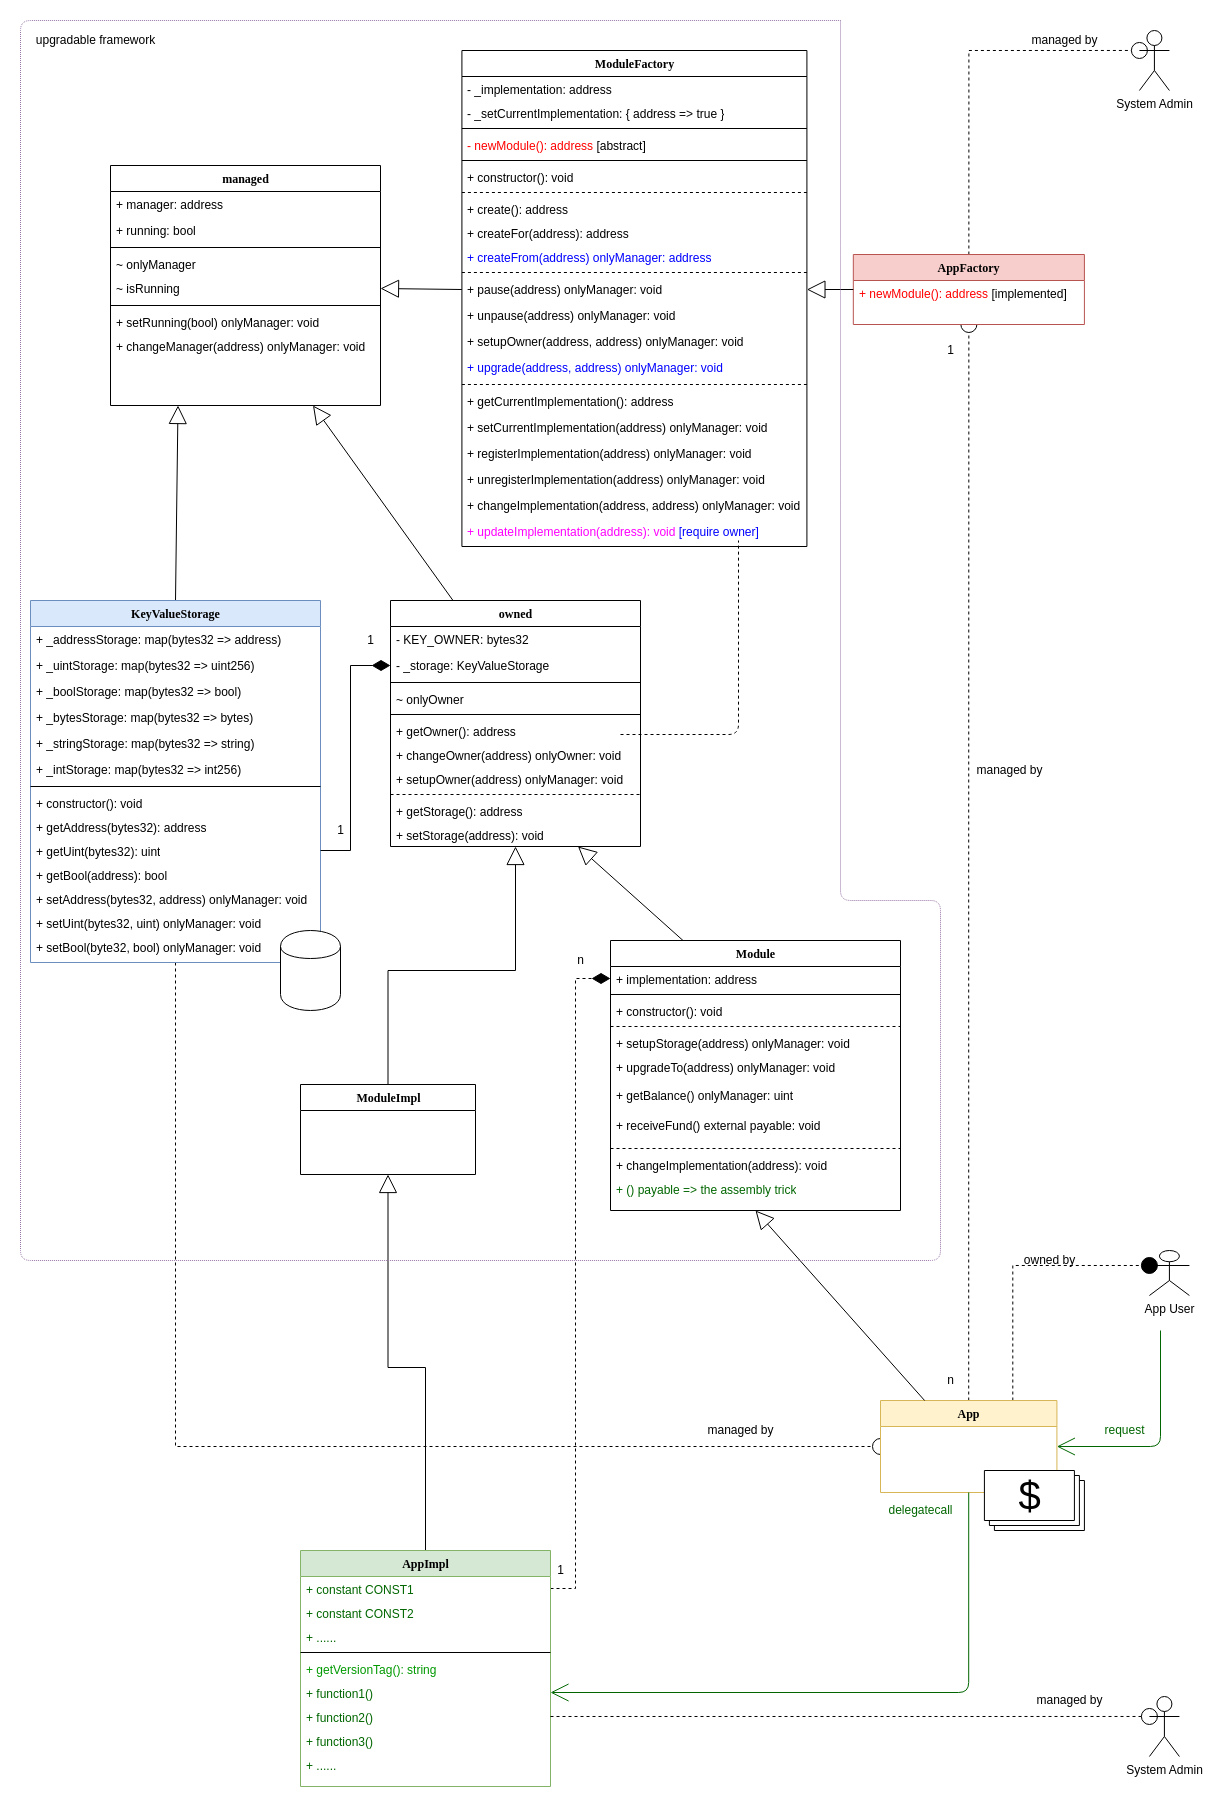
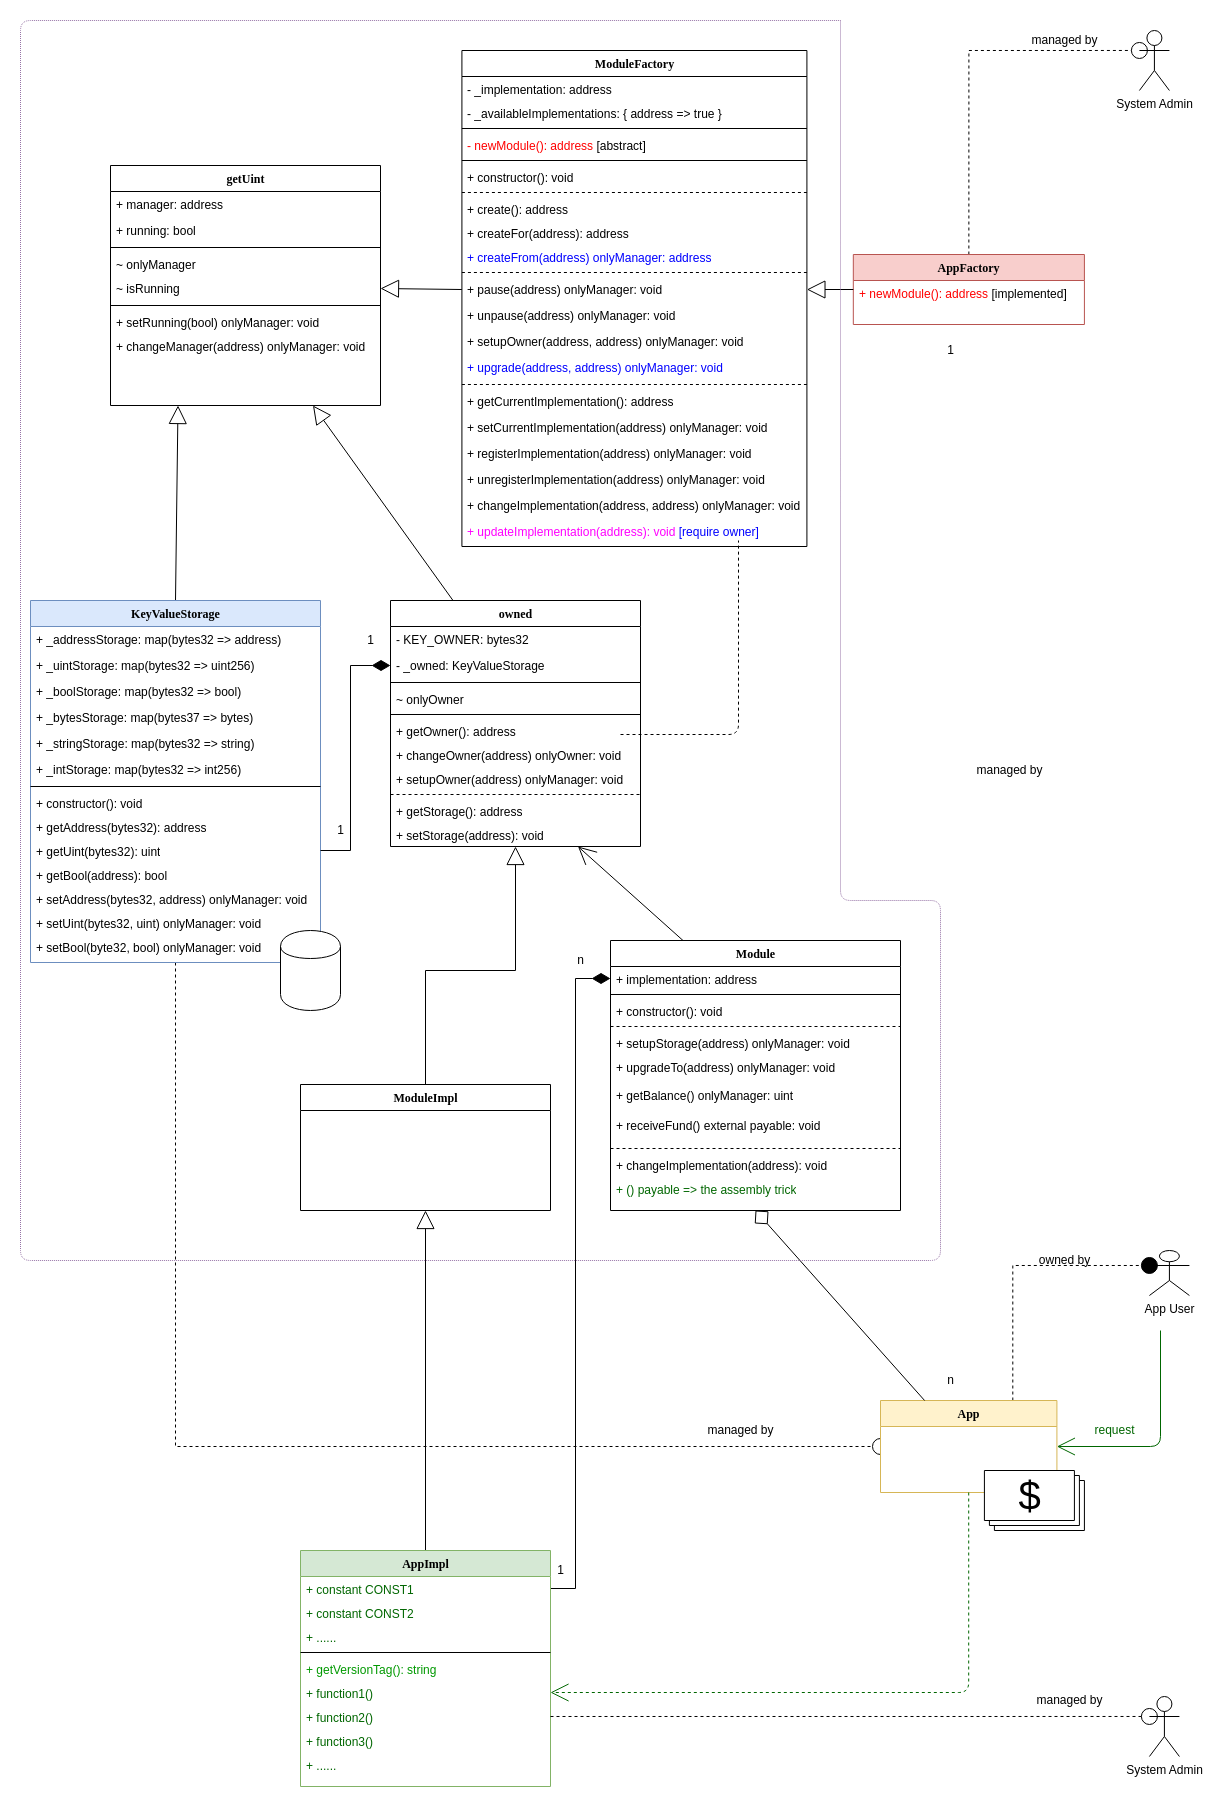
(96, 41) -> none
(615, 115) -> (610, 115)
(246, 180) -> (246, 180)
(481, 667) -> (474, 667)
(156, 719) -> (156, 719)
(592, 859) -> (586, 854)
(969, 867) -> none
(388, 1130) -> (426, 1148)
(768, 1225) -> (768, 1224)
(1049, 1261) -> (1064, 1261)
(576, 1288) -> (576, 1288)
(1124, 1431) -> (1114, 1431)
(921, 1511) -> none
(855, 1693) -> (855, 1693)
